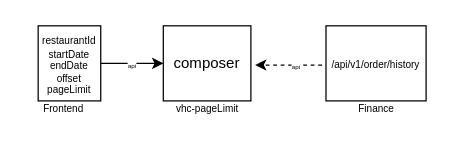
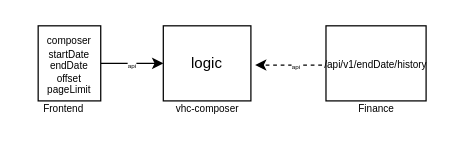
(69, 63) -> (69, 63)
(207, 63) -> (207, 63)
(376, 63) -> (376, 63)
(208, 107) -> (208, 107)
